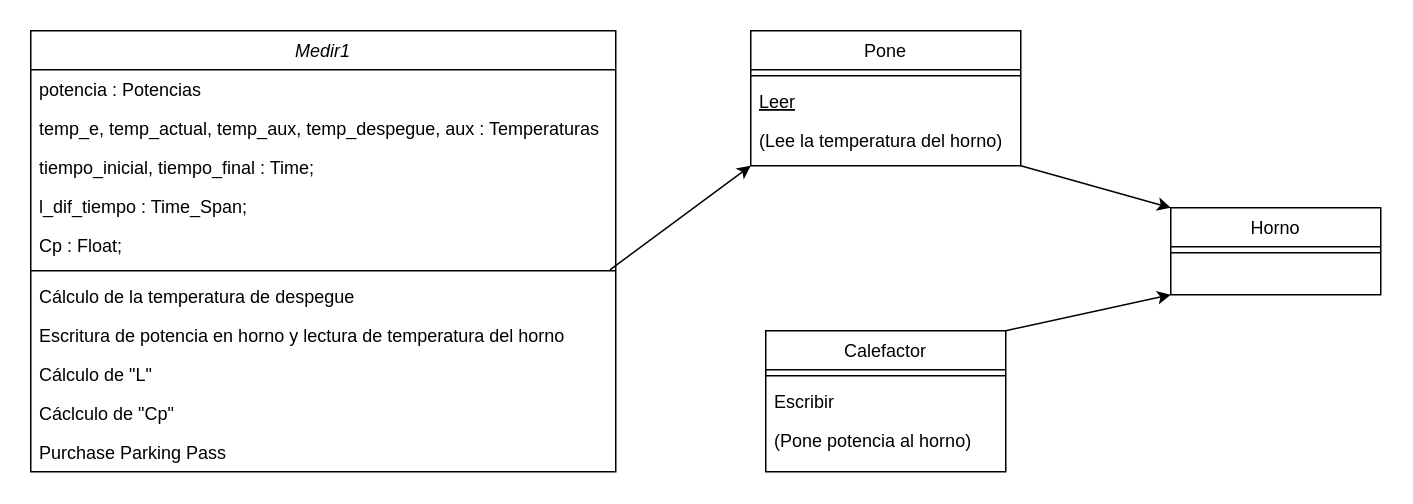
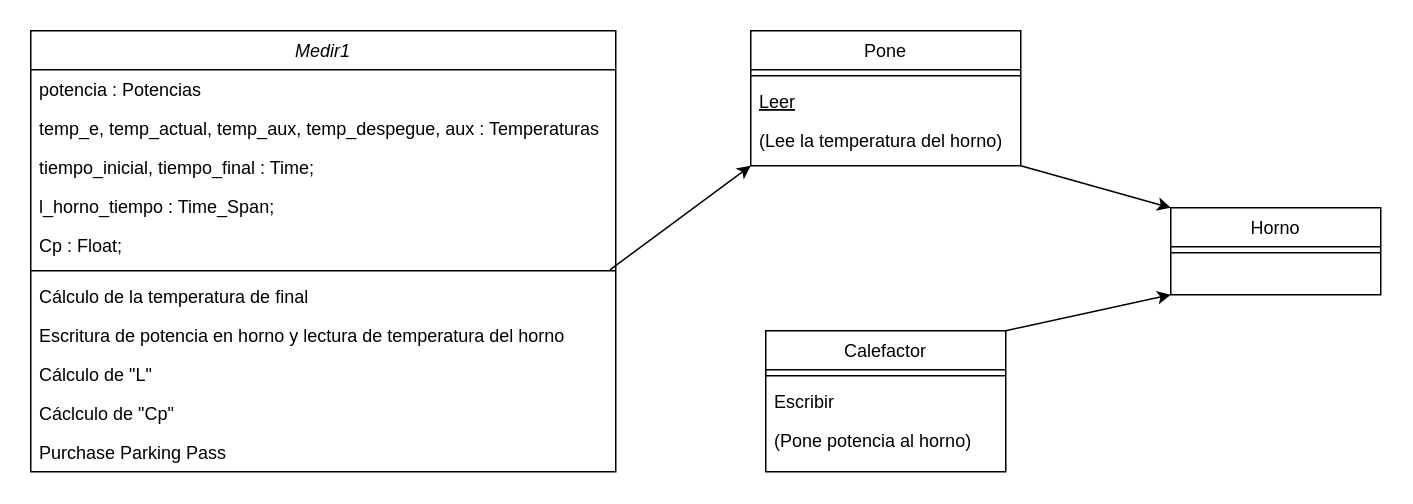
(146, 207) -> (159, 207)
(207, 297) -> (187, 297)
